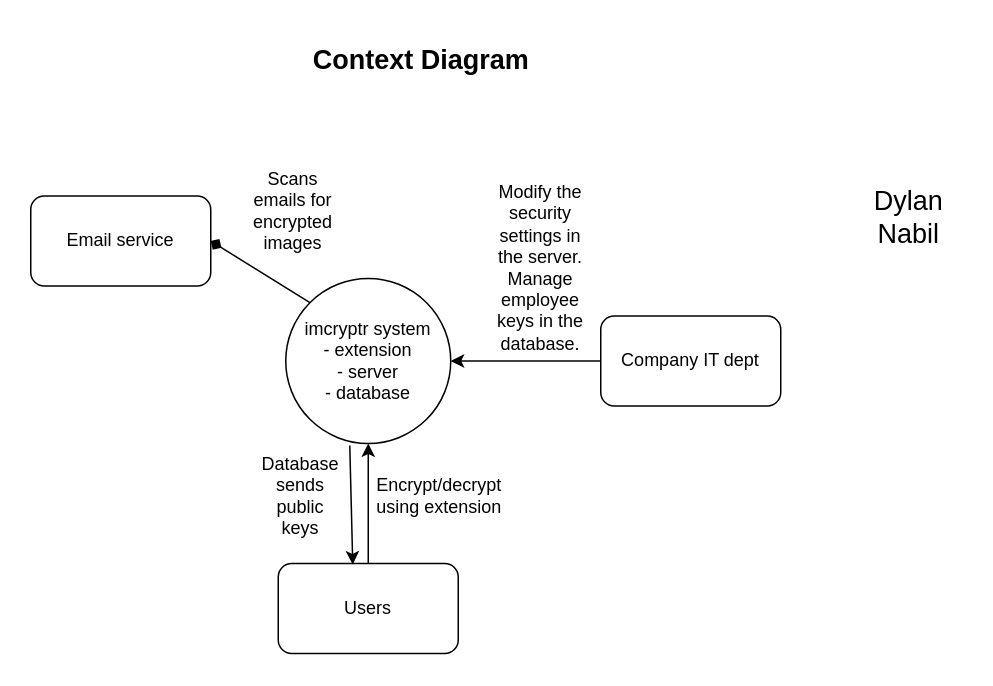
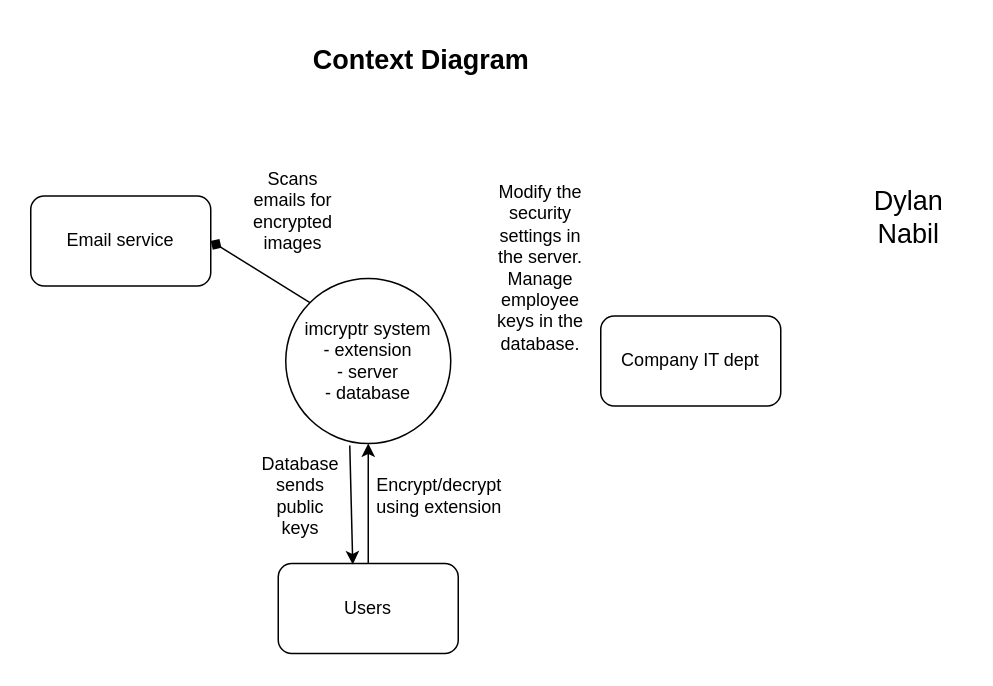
(531, 361) -> none
